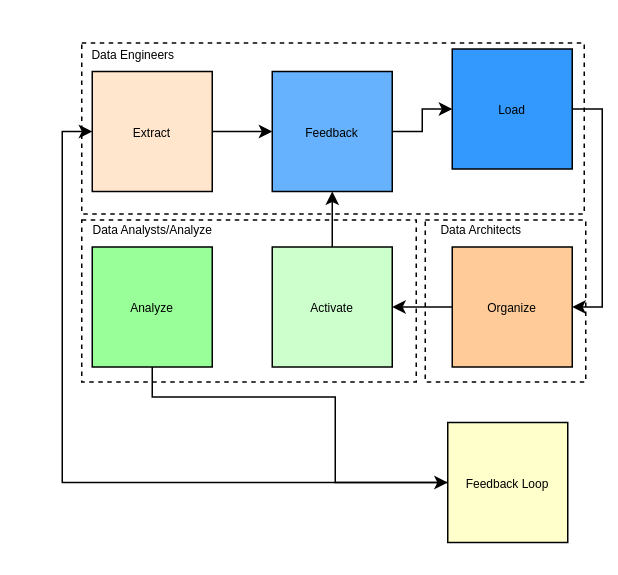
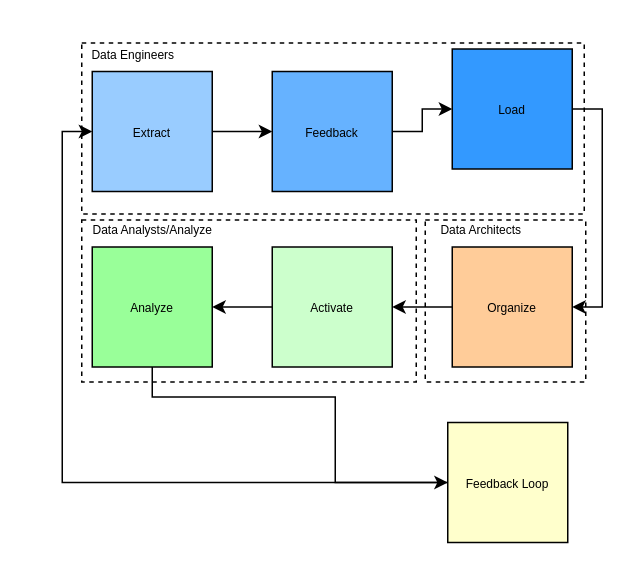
(152, 131) -> (152, 131)
(332, 220) -> (247, 307)
